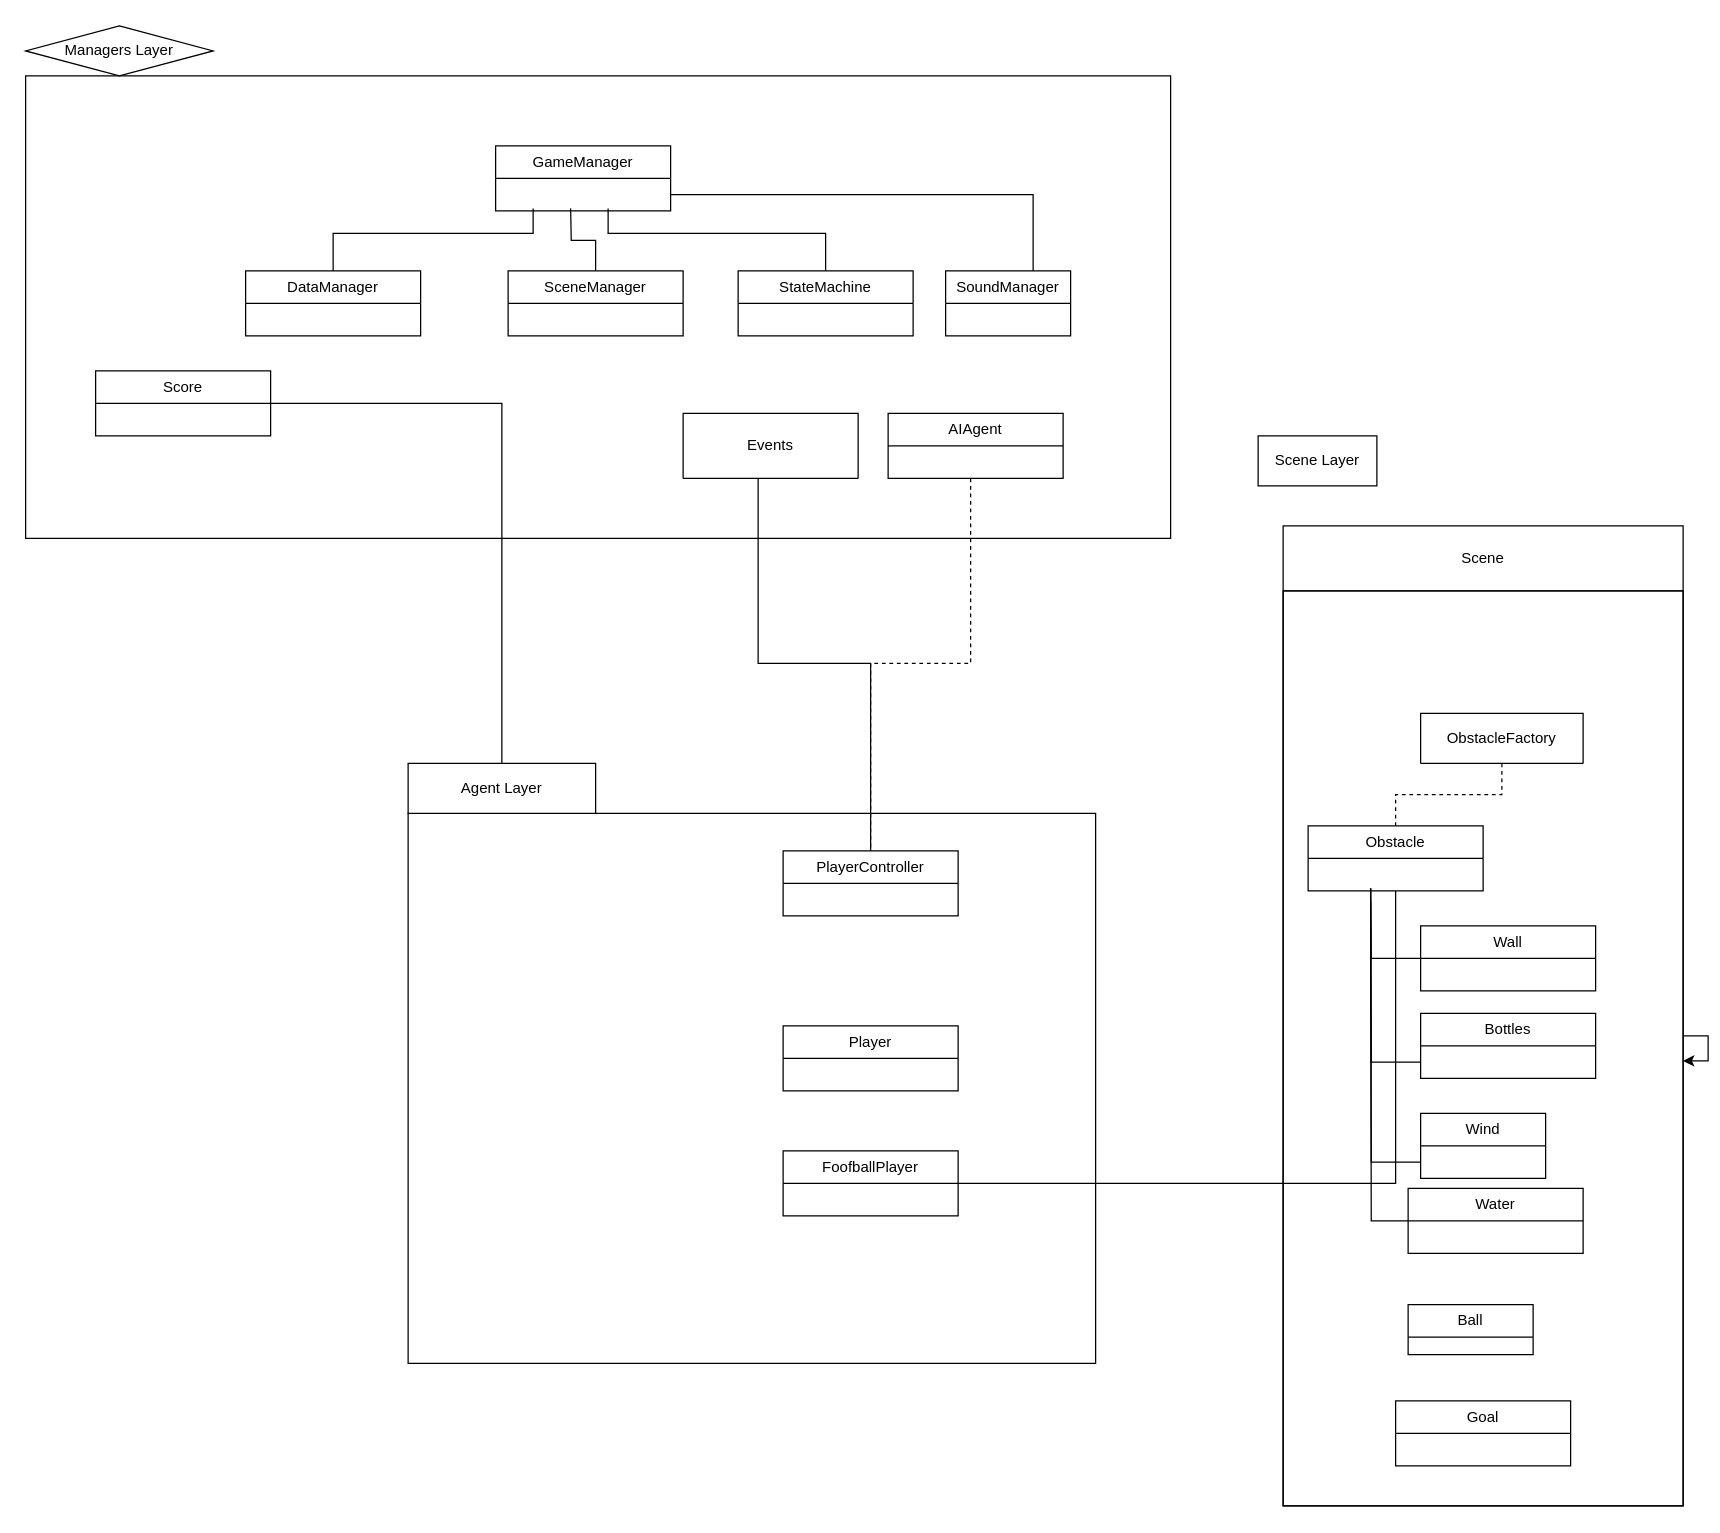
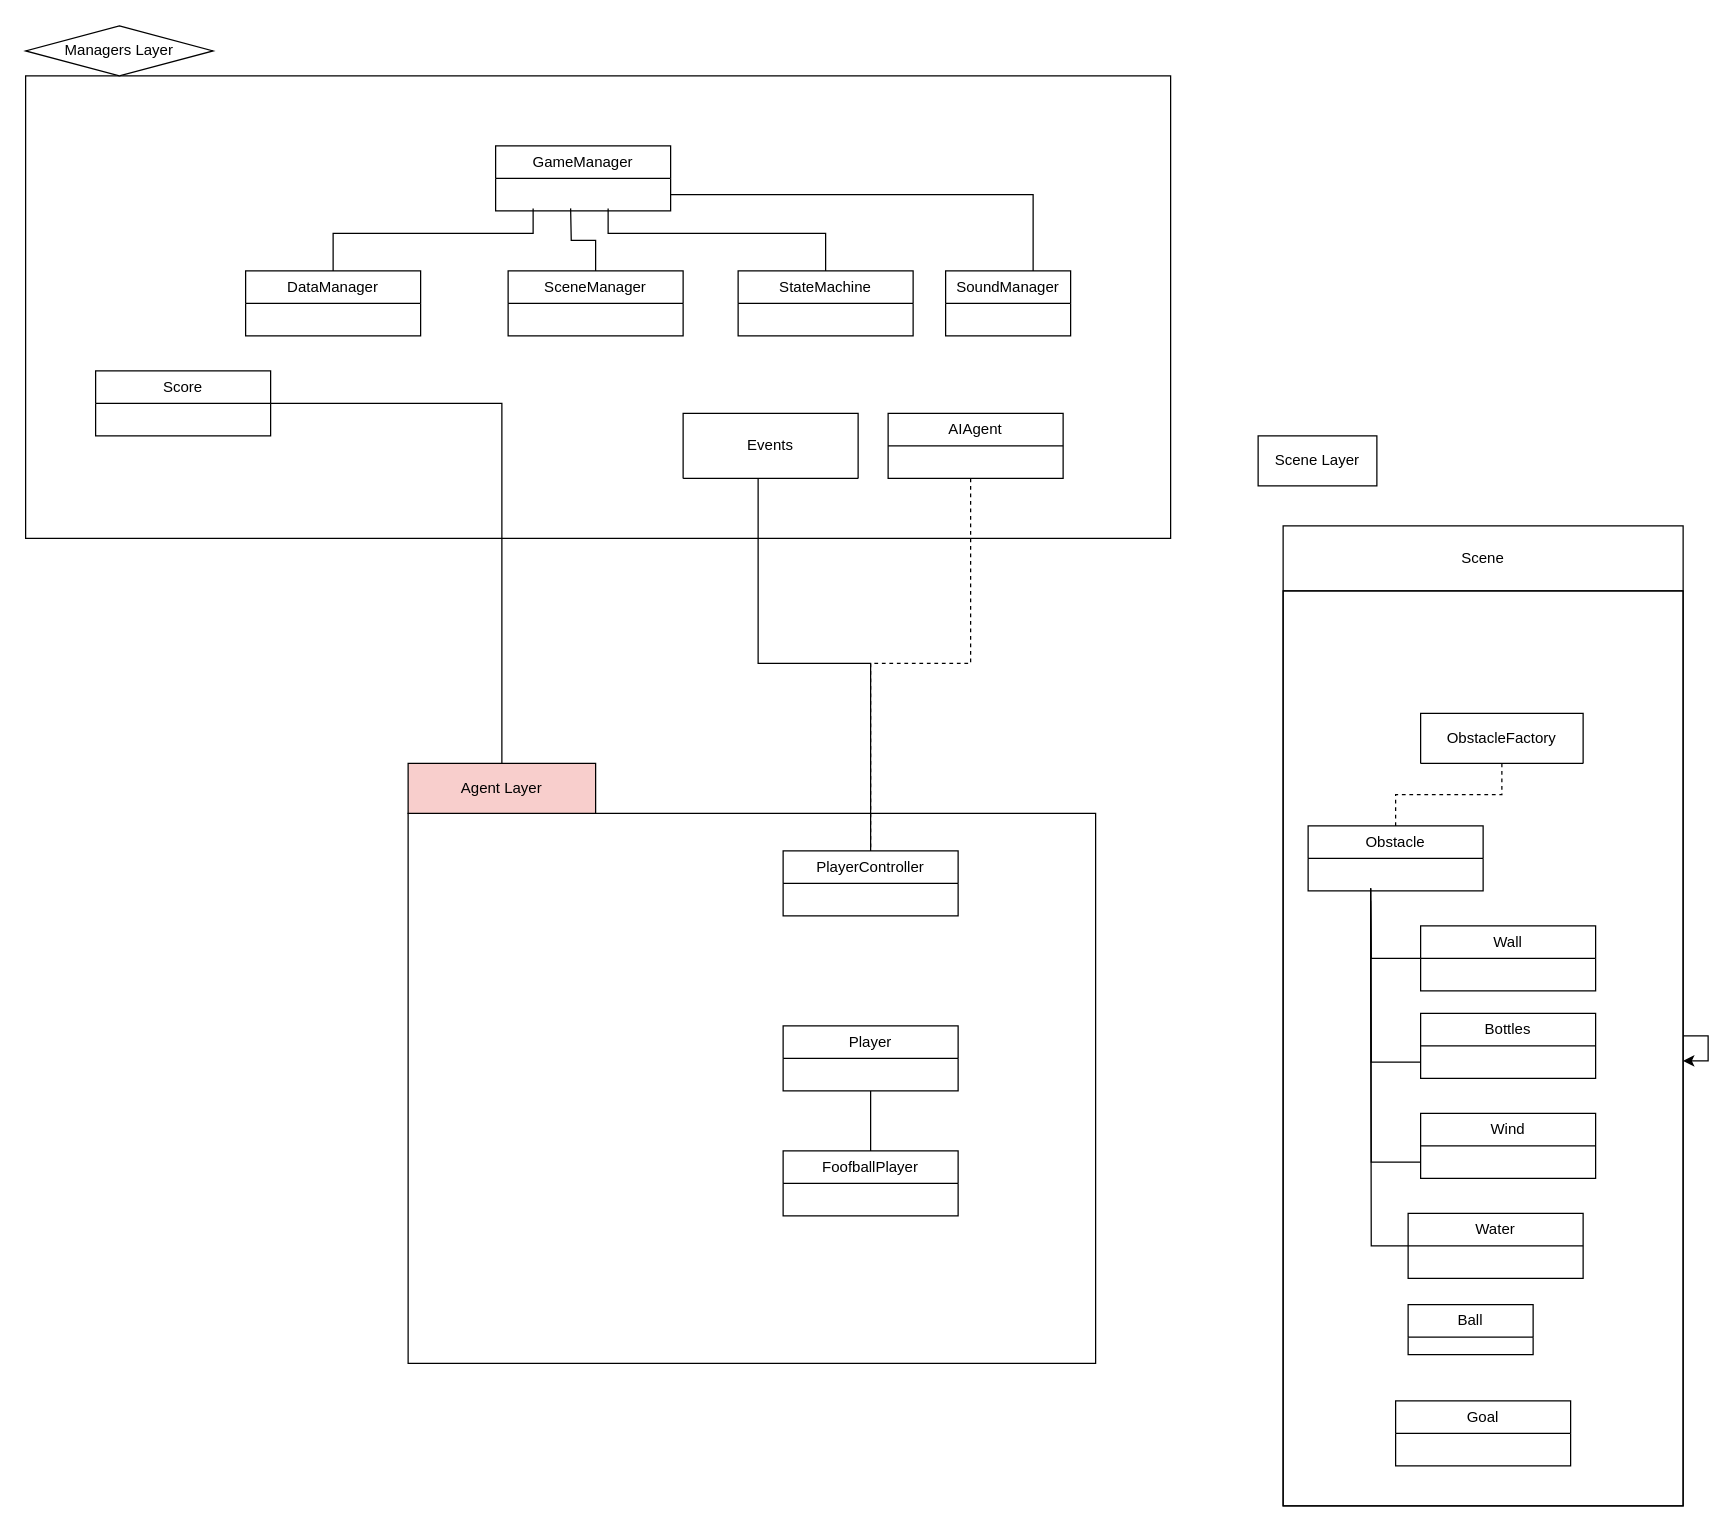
(502, 788) -> (502, 788)
(1483, 1146) -> (1508, 1146)
(1325, 1183) -> (871, 1120)
(1496, 1221) -> (1496, 1246)
